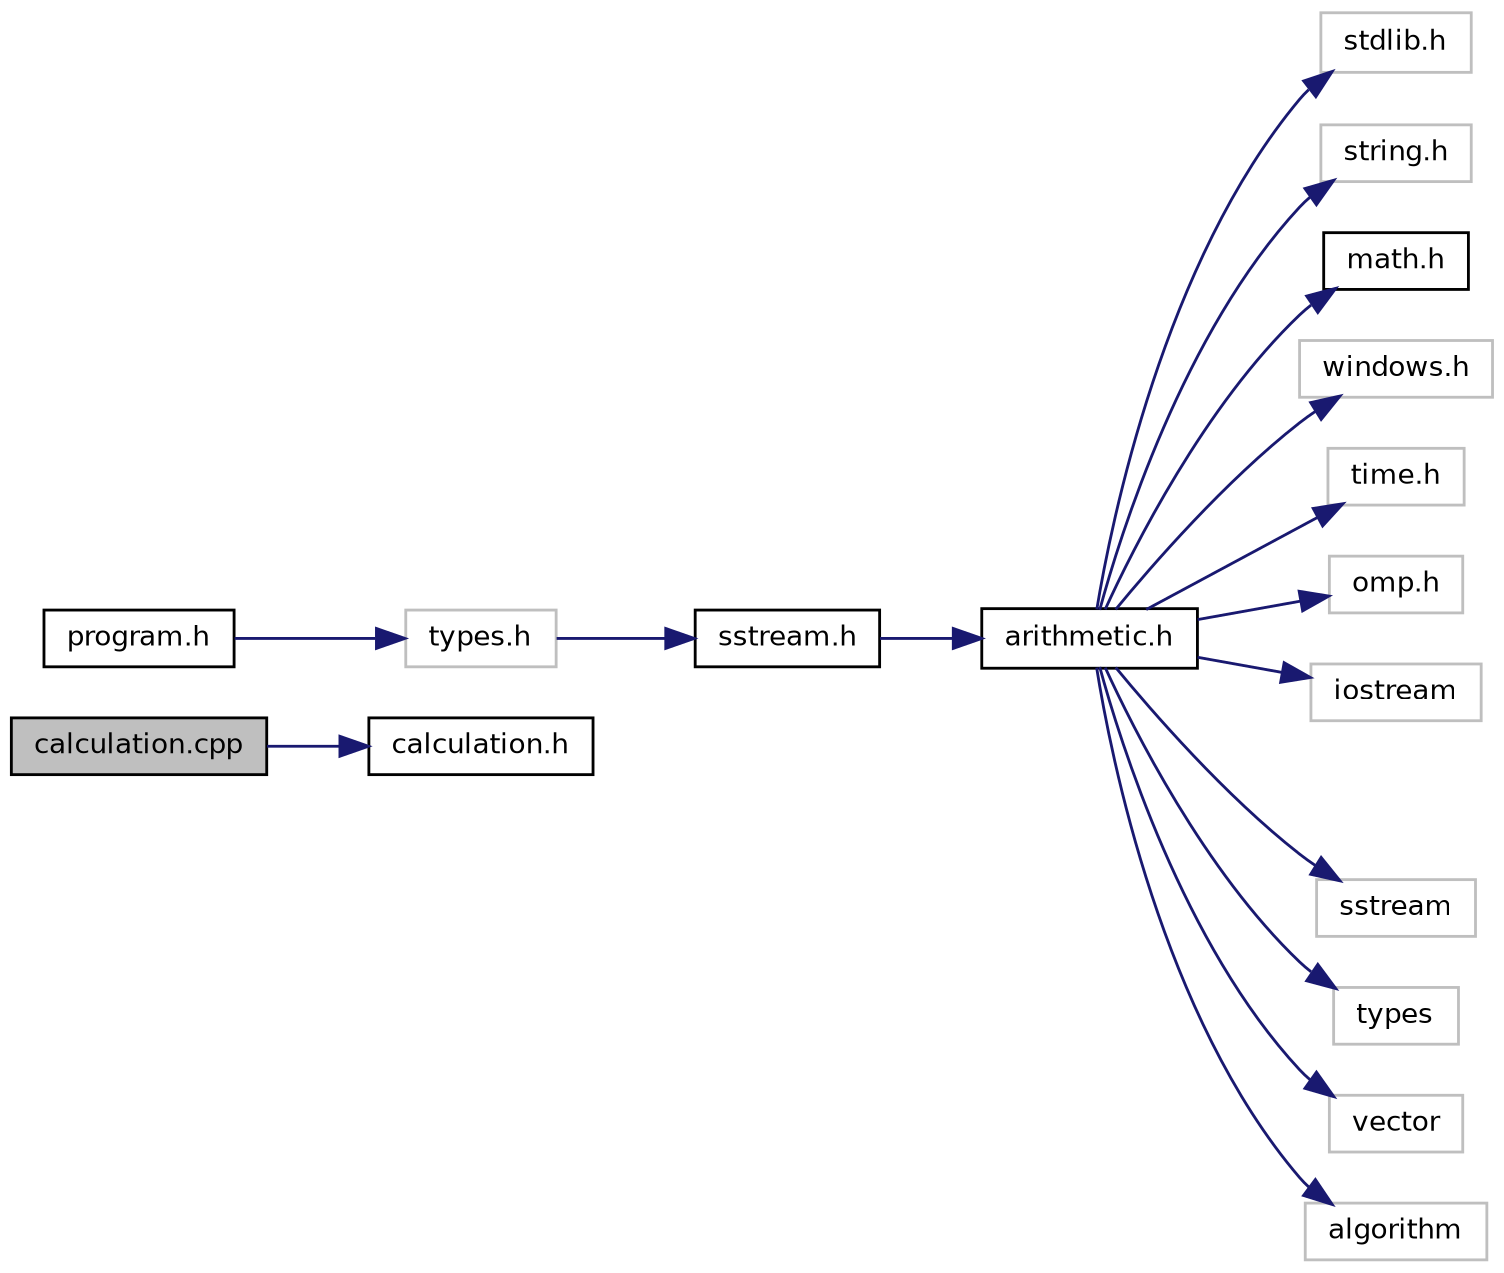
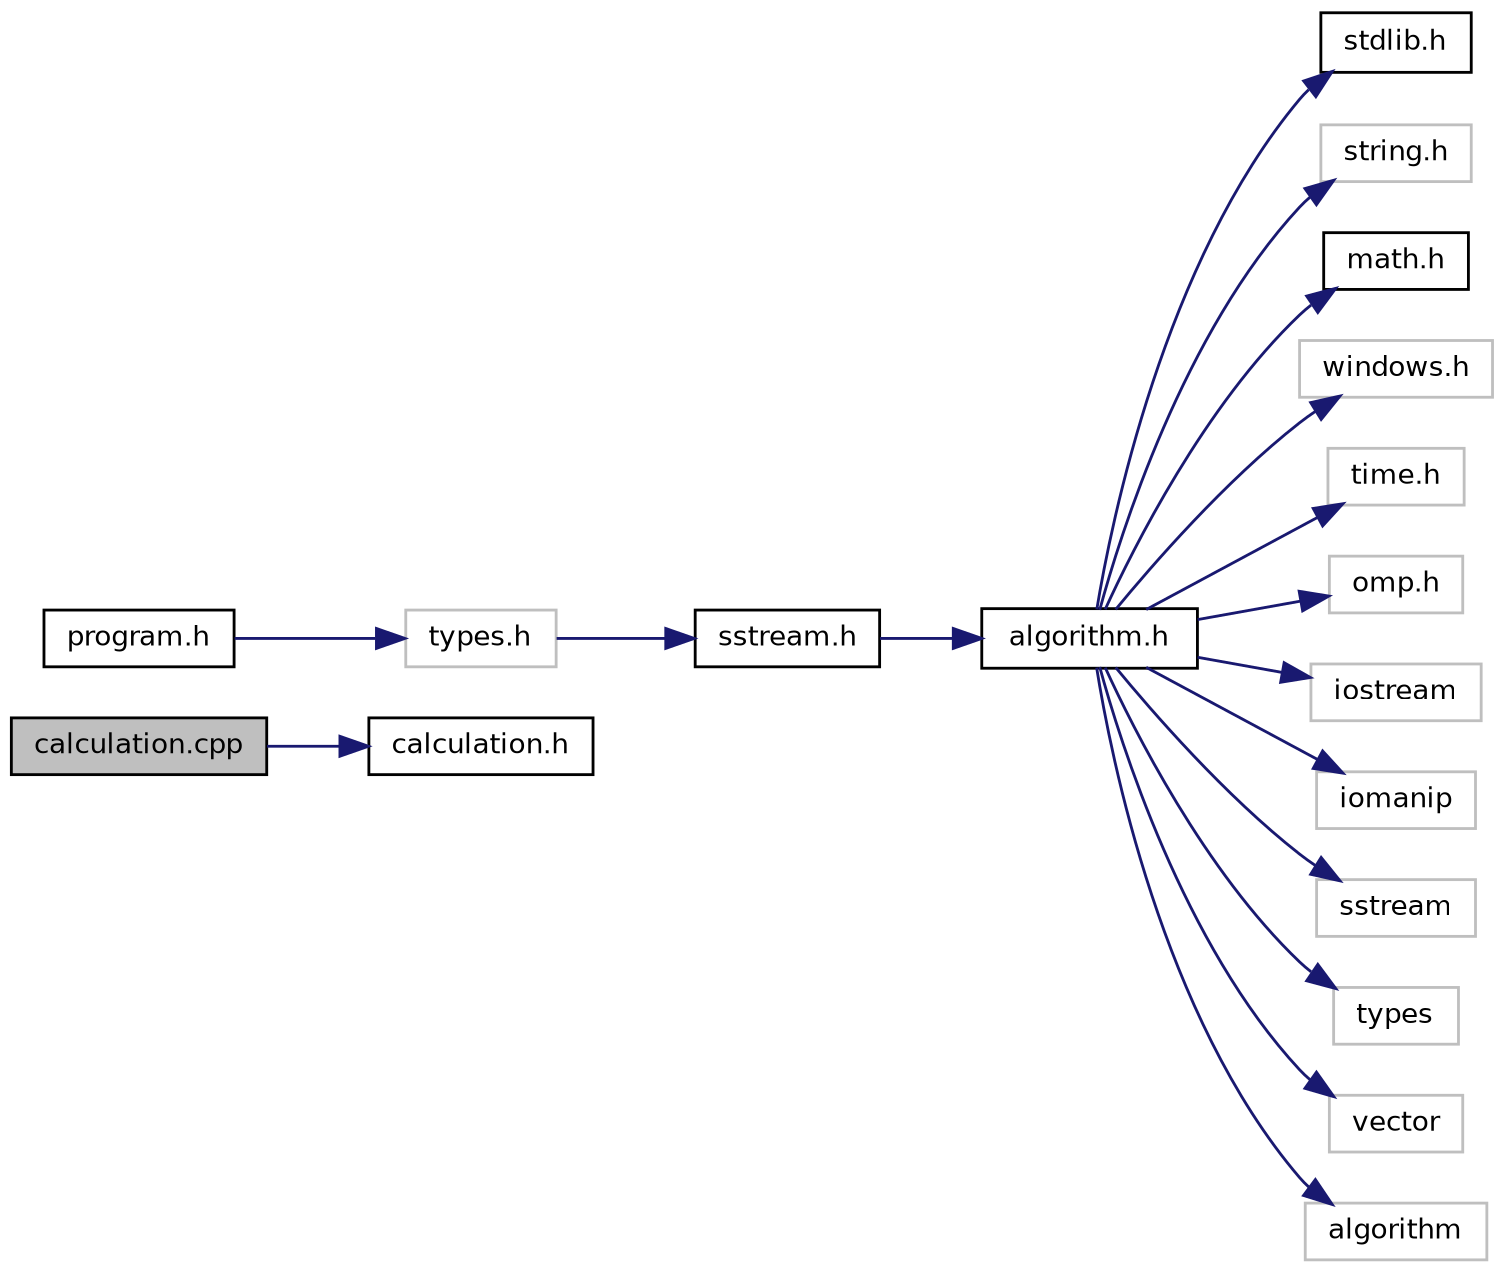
(1396, 43) -> (1396, 43)
(1090, 638) -> (1090, 638)
none -> (1396, 800)
